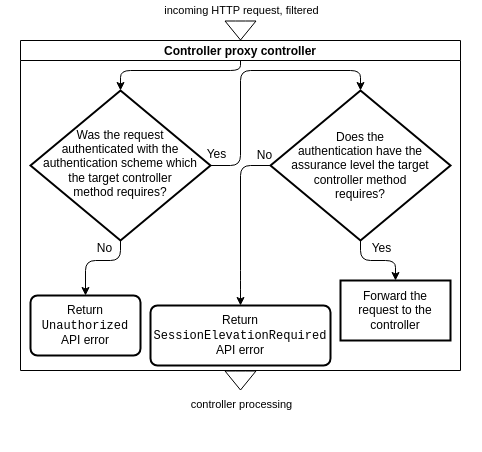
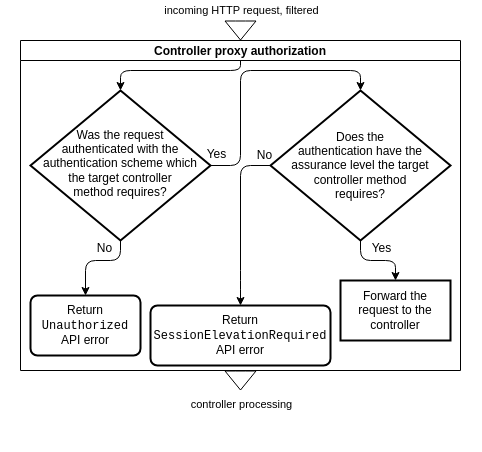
(240, 51) -> (240, 51)
